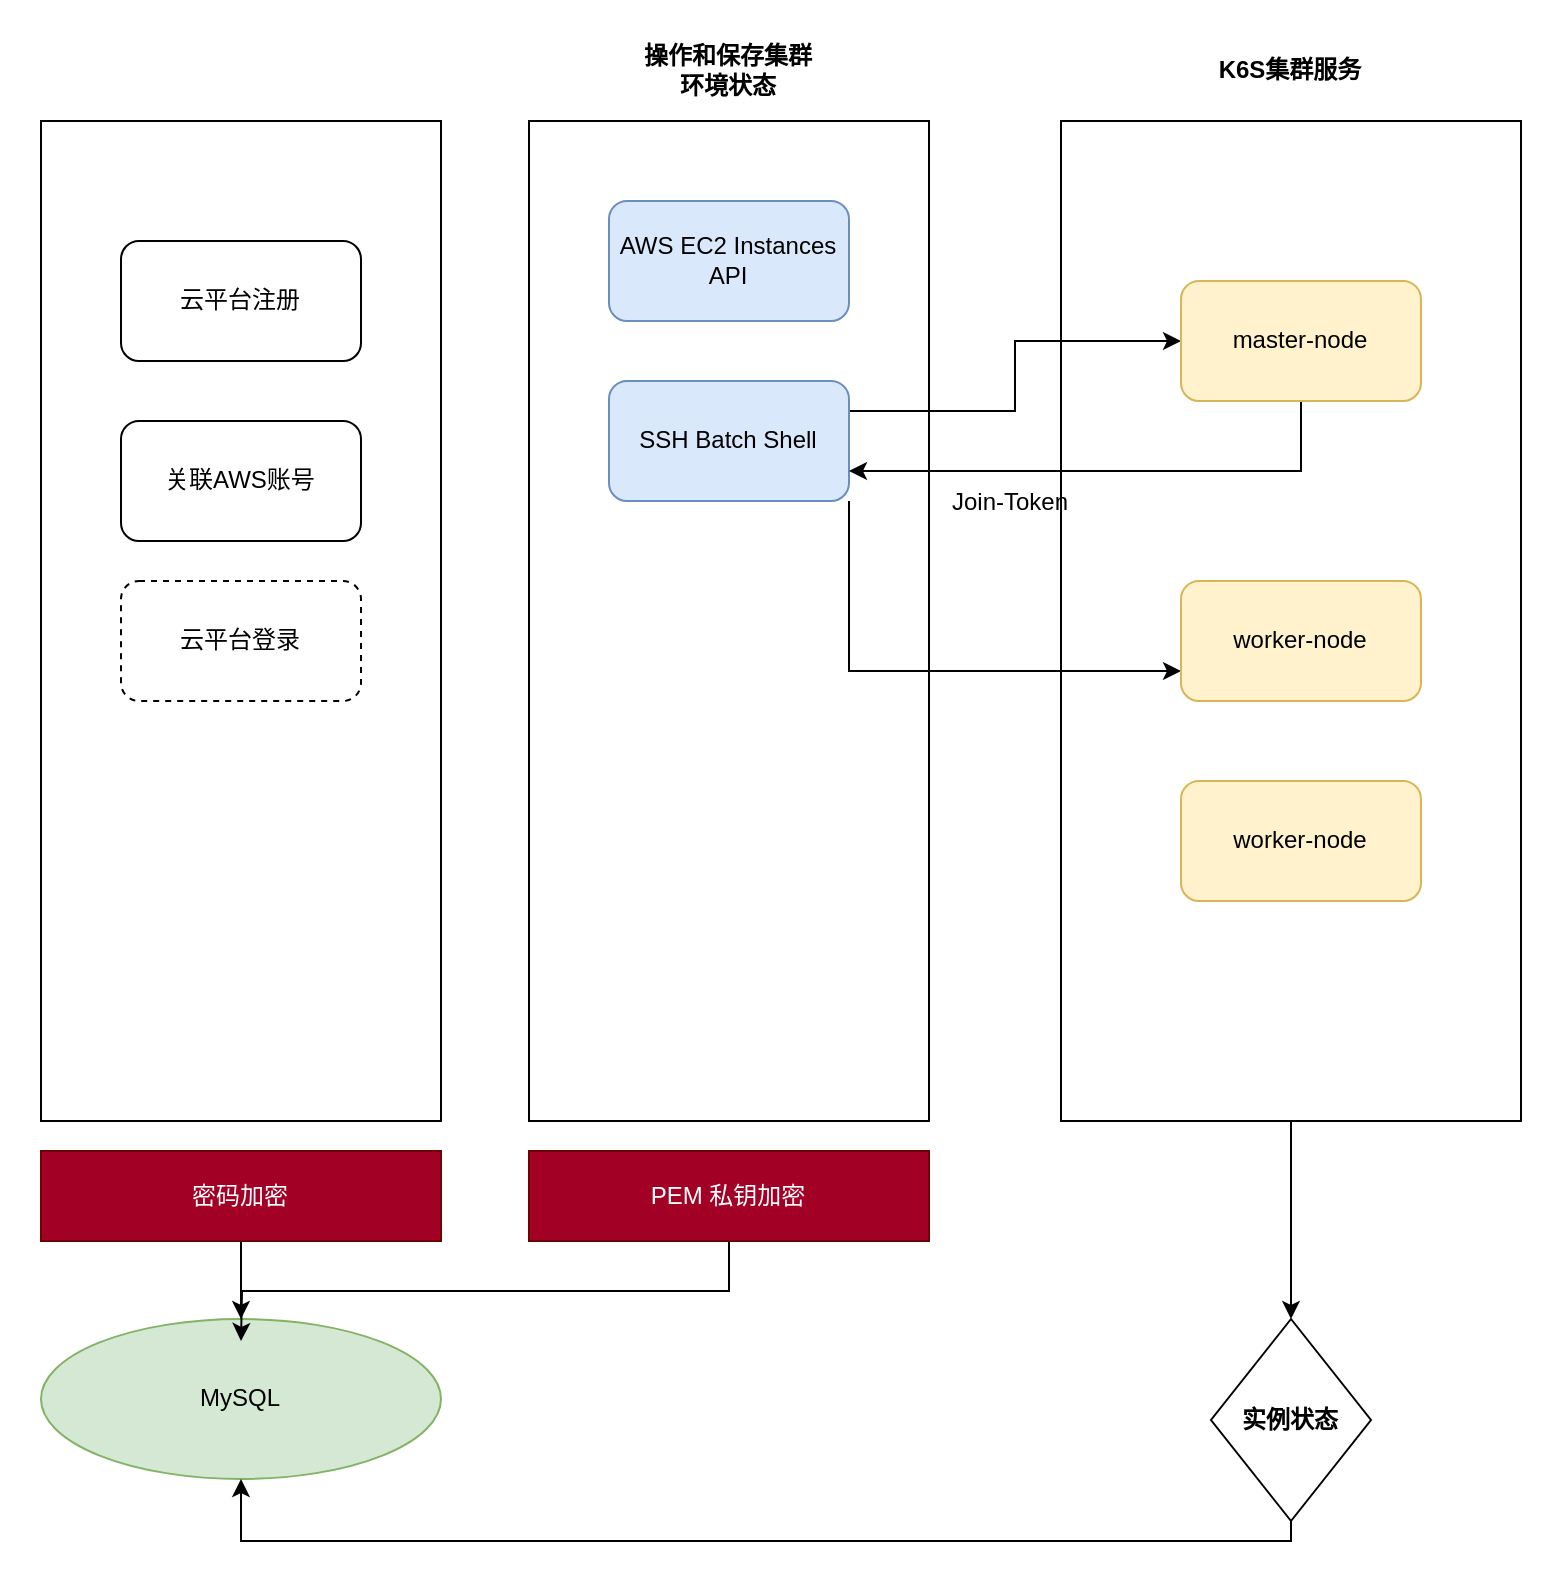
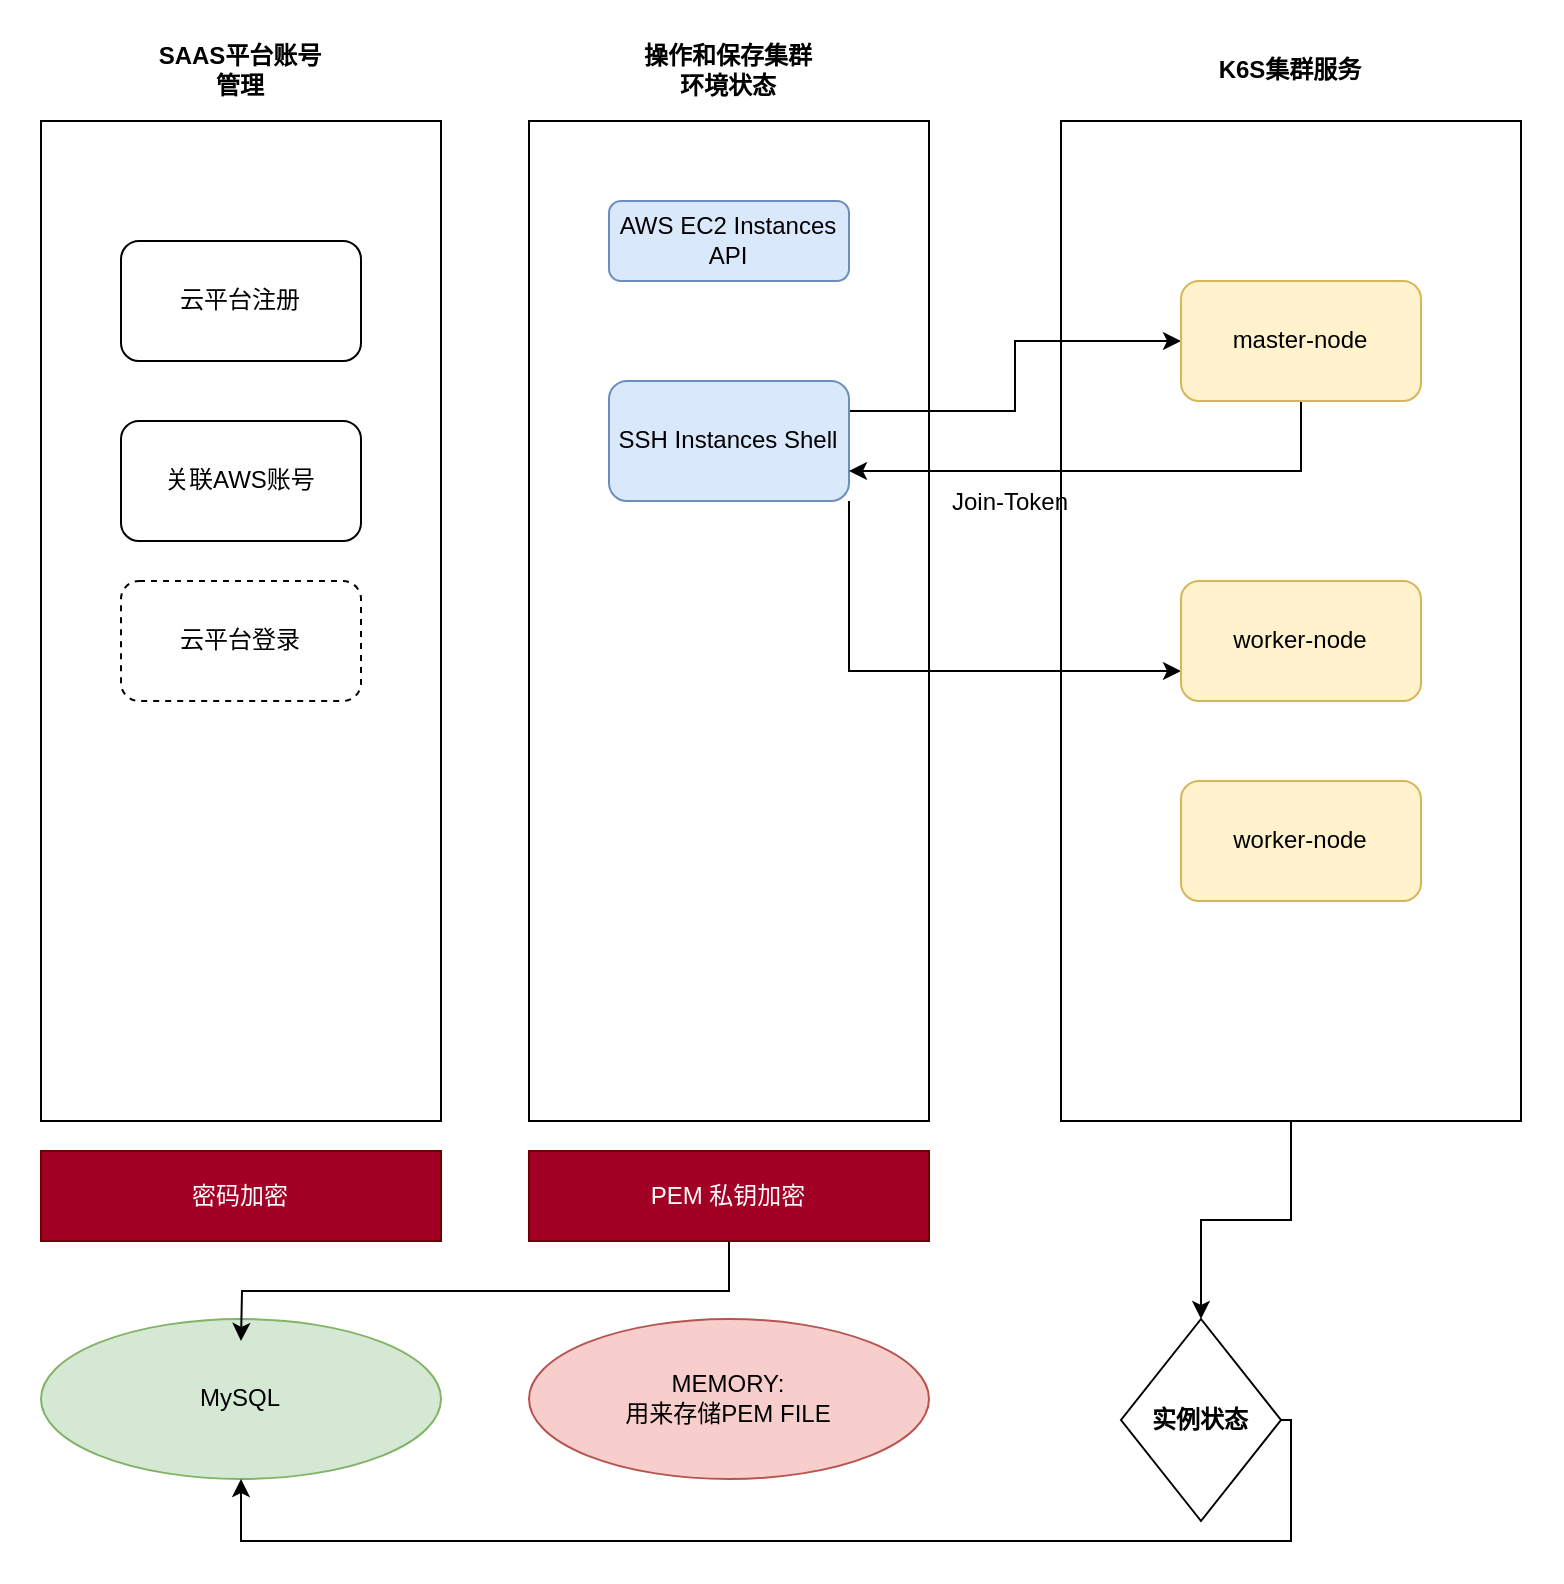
none -> (241, 71)
(729, 261) -> (729, 241)
(729, 441) -> (729, 441)
(241, 1265) -> none
none -> (729, 1399)
(1291, 1420) -> (1201, 1420)
